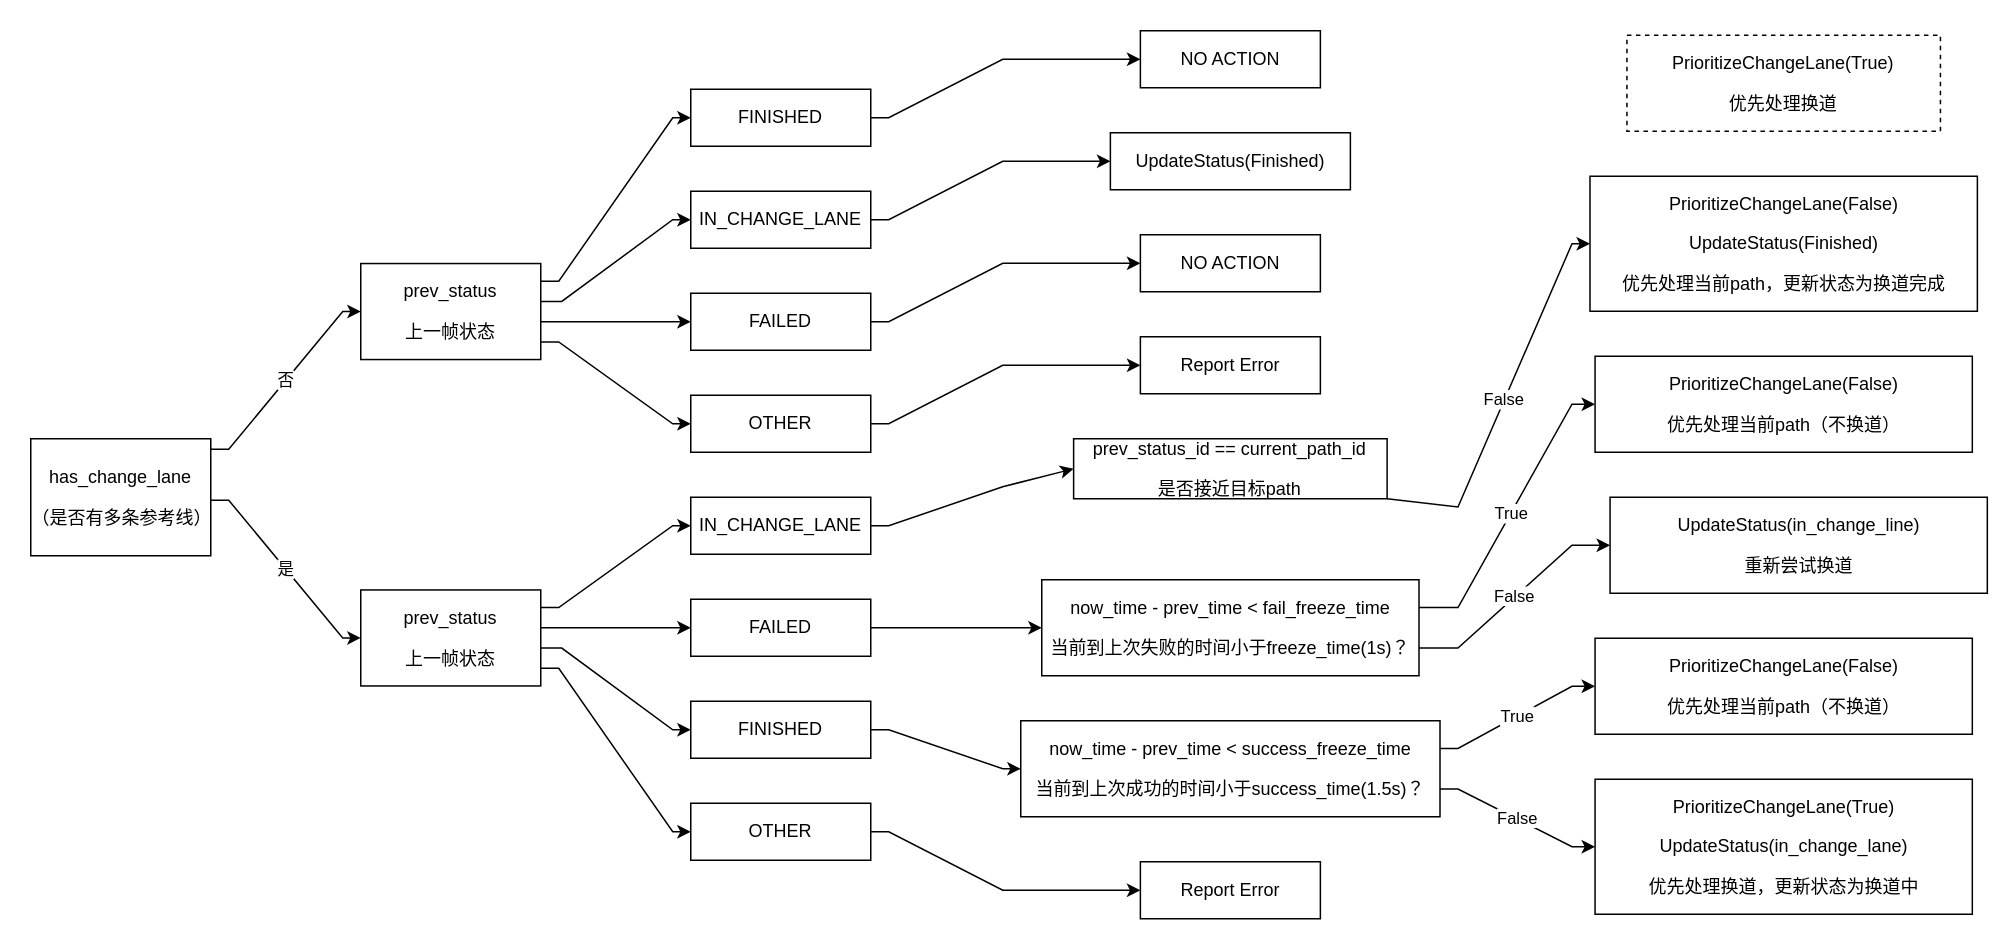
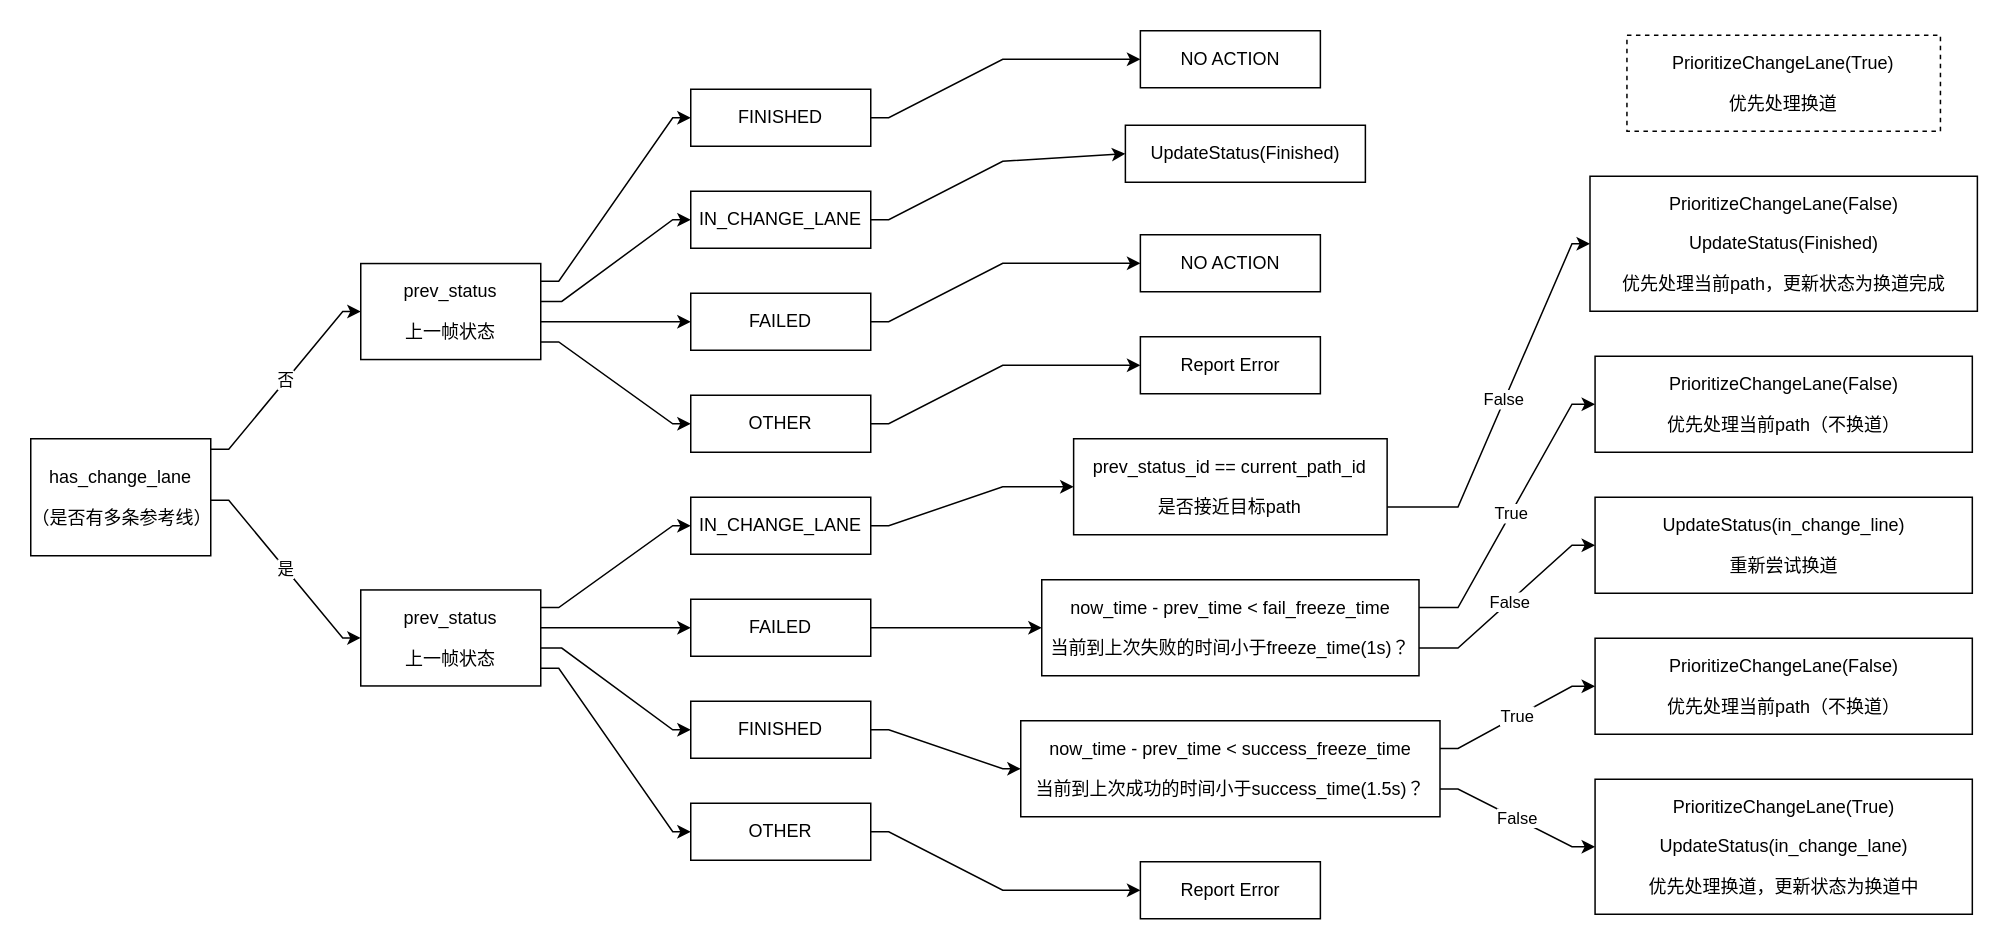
(1230, 161) -> (1245, 154)
(1230, 469) -> (1230, 487)
(1799, 545) -> (1784, 545)
